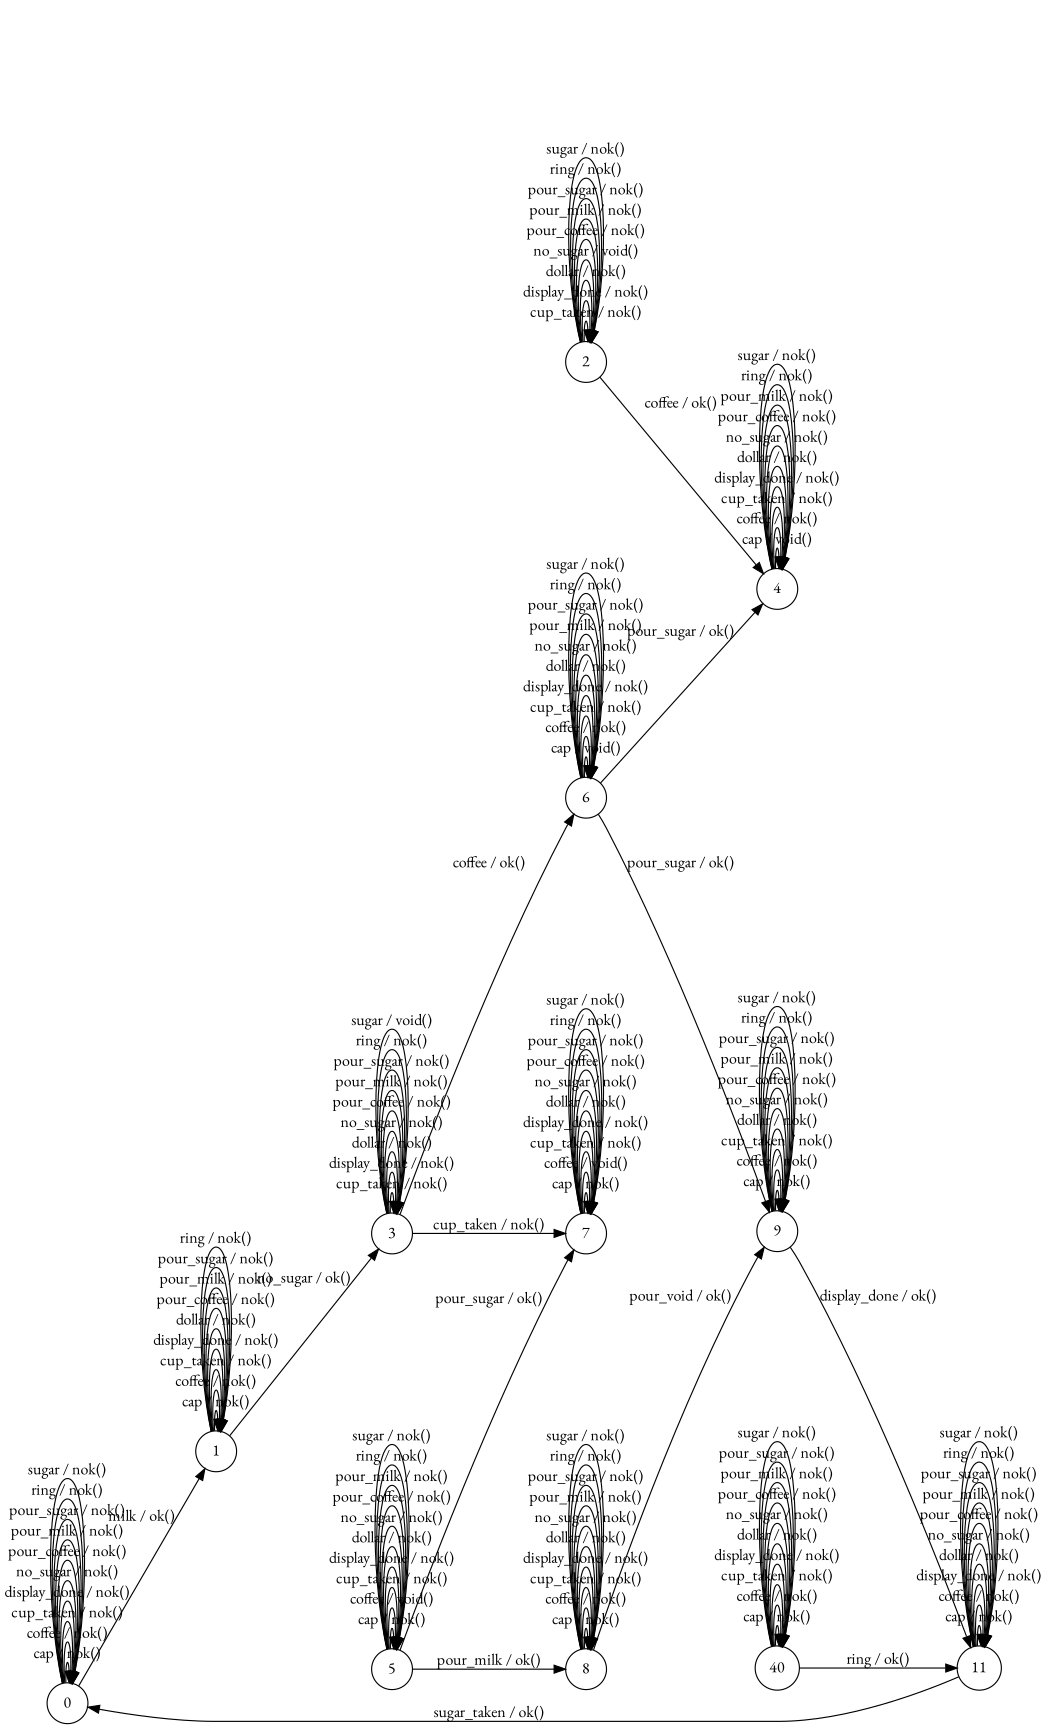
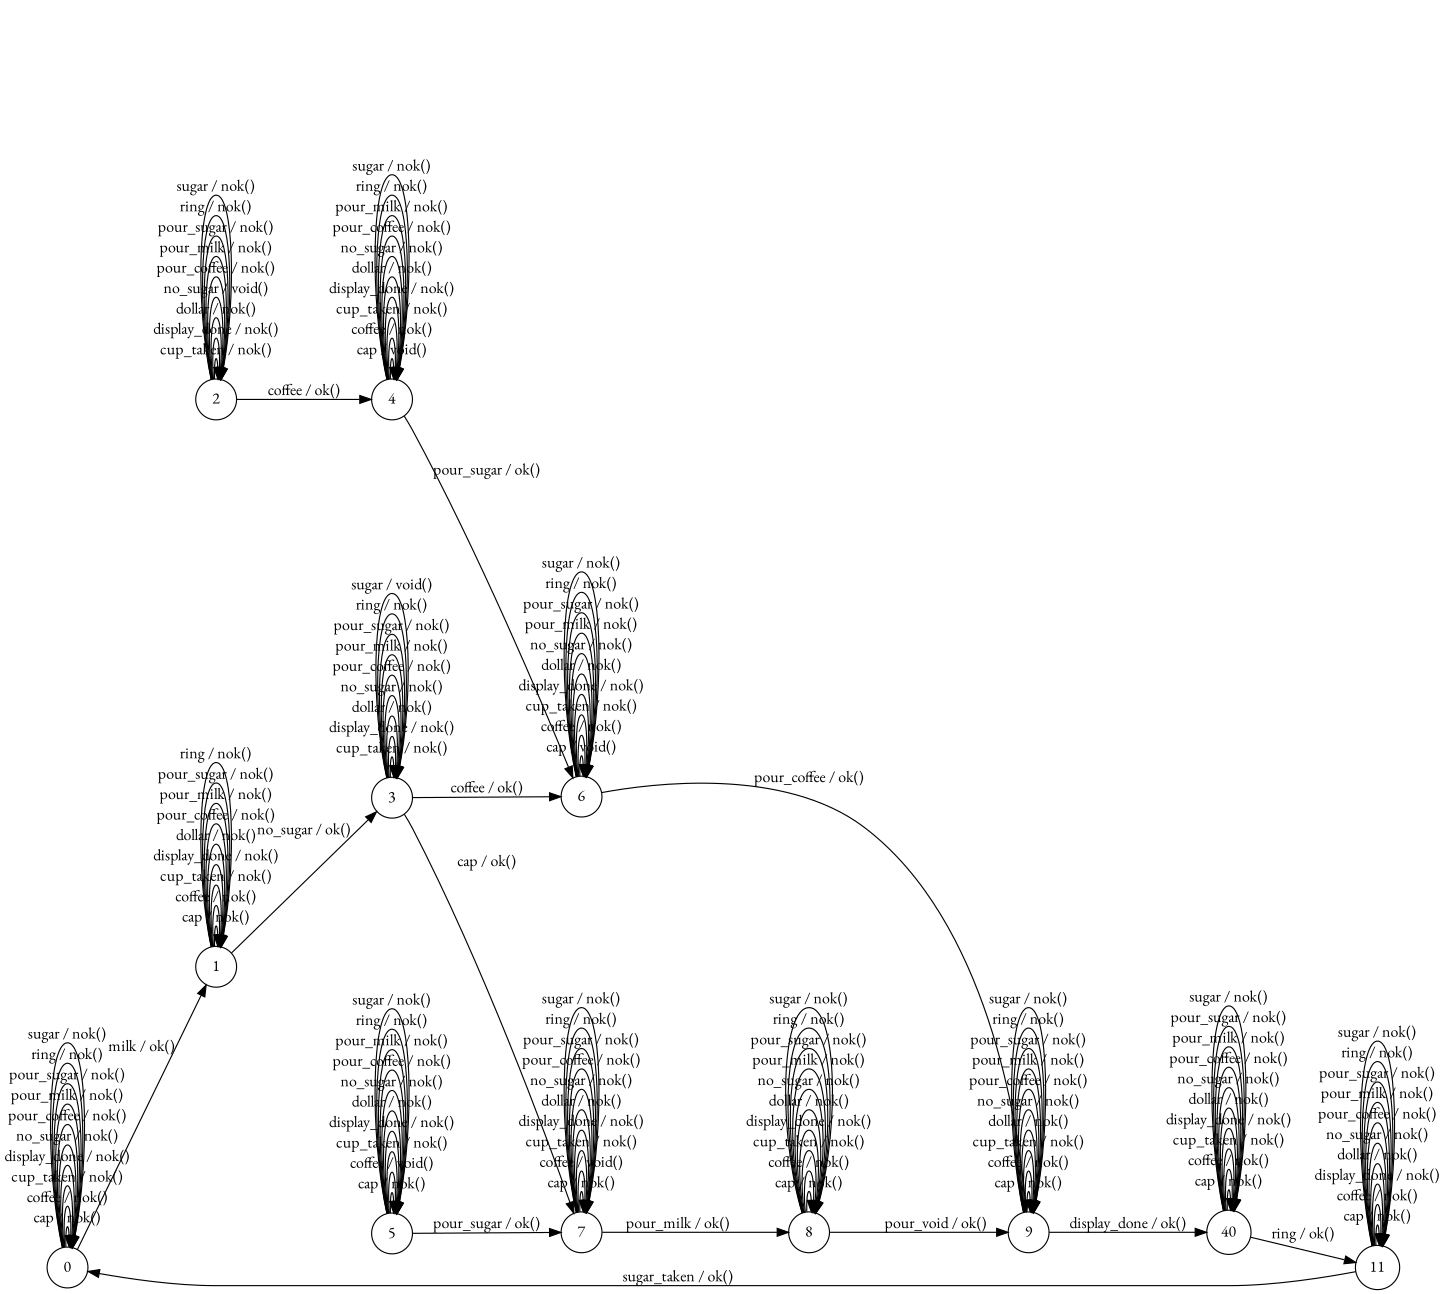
(678, 698) -> (491, 589)
(681, 863) -> (809, 778)
(489, 1225) -> (487, 862)
(886, 1438) -> (1122, 1232)
(483, 1669) -> (690, 1232)
